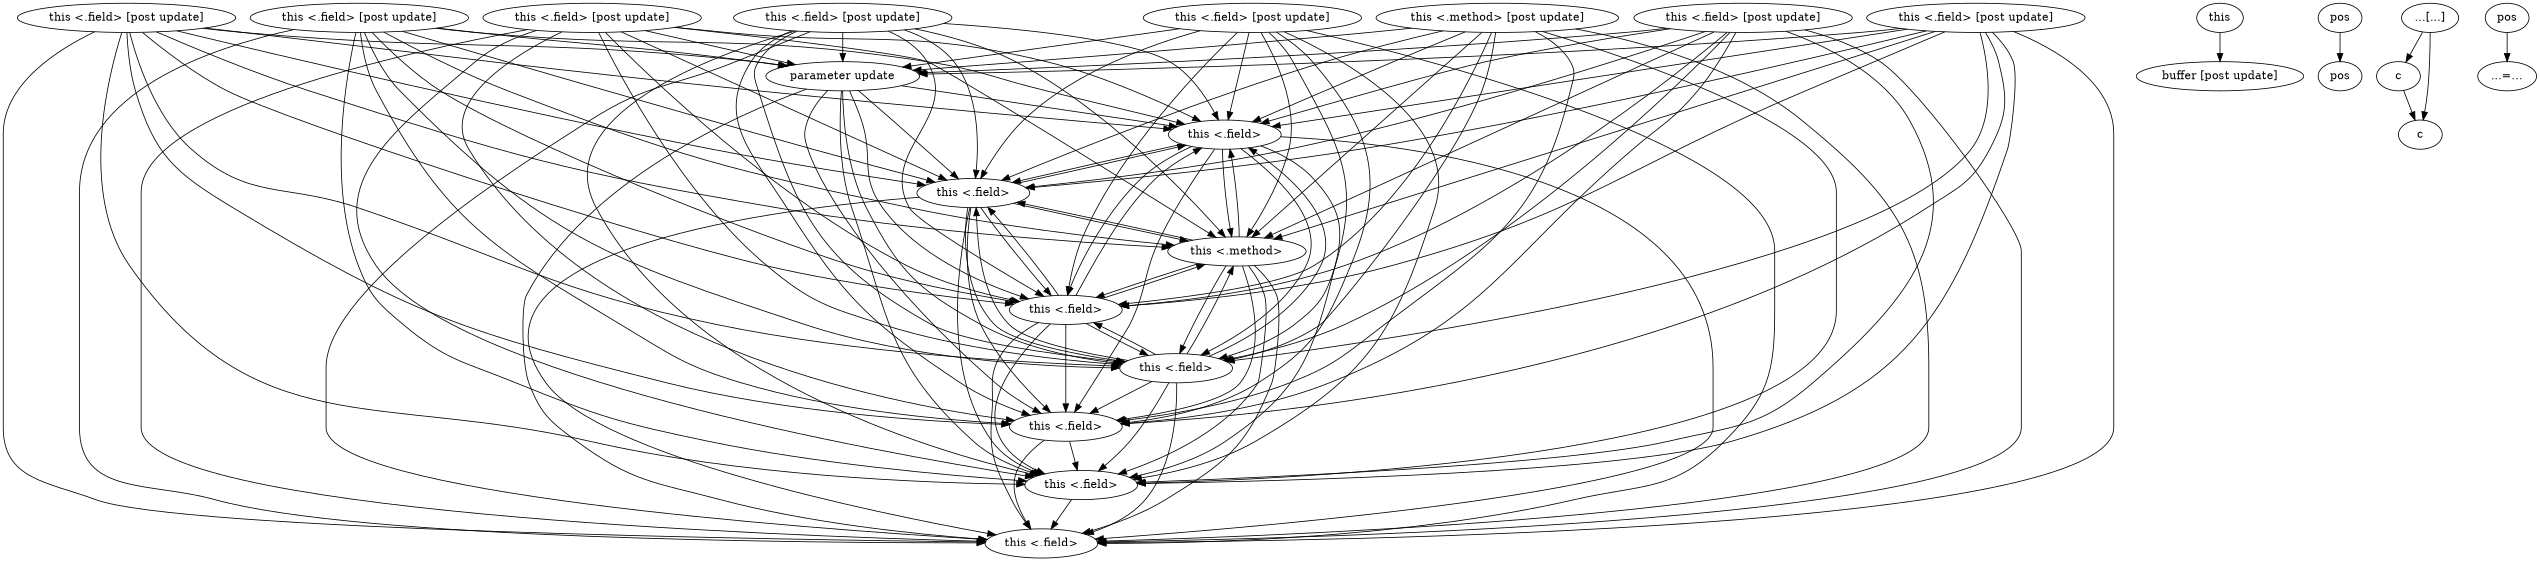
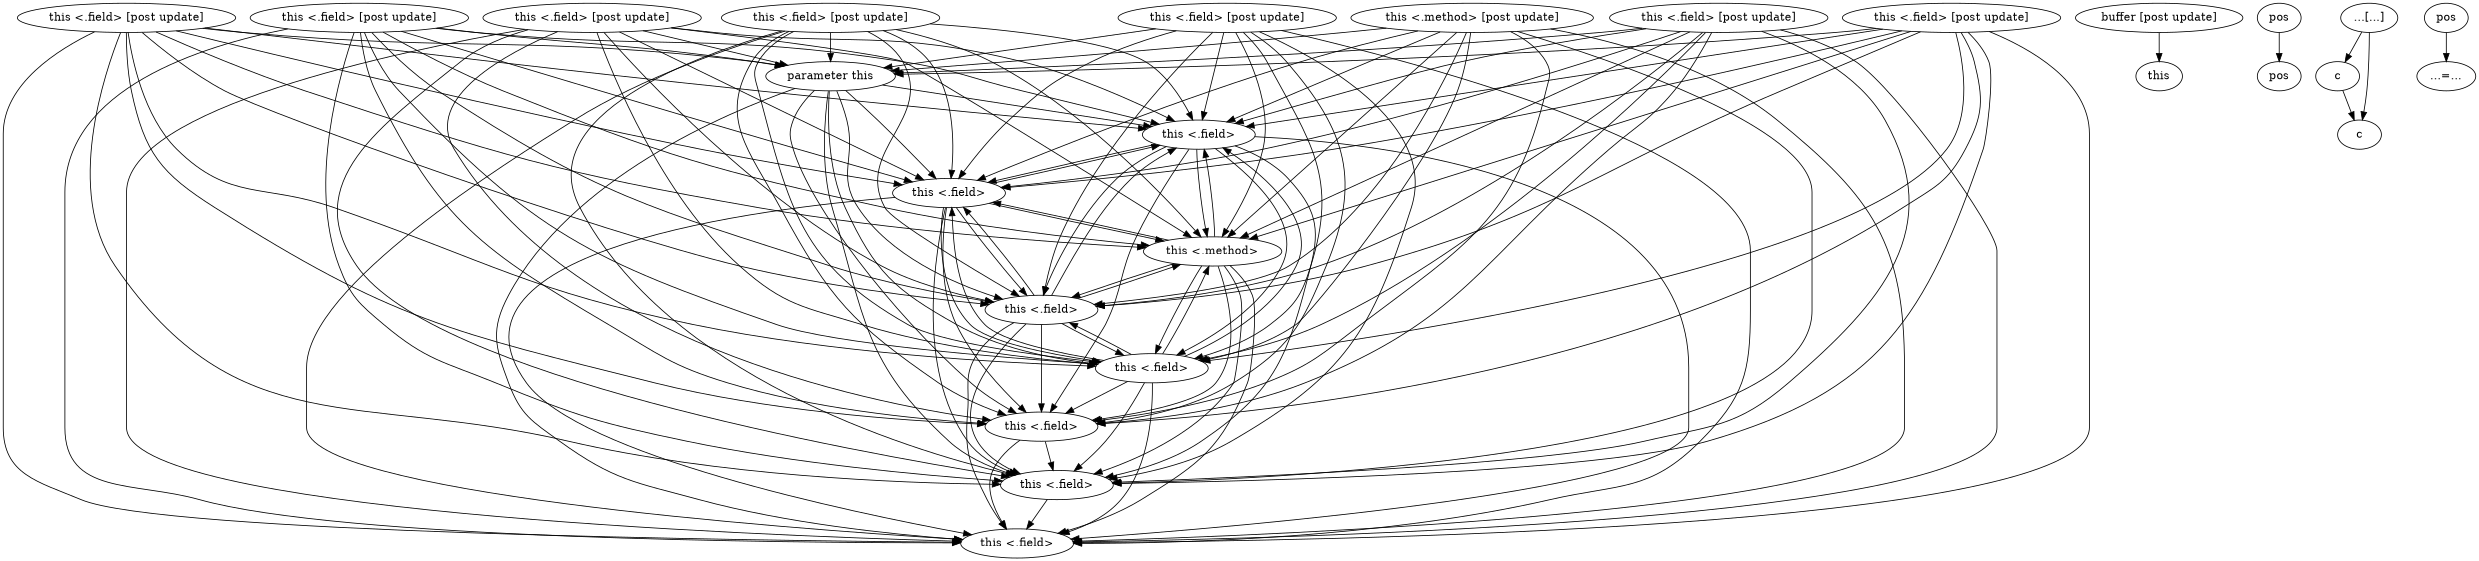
(2220, 43) -> (2159, 43)
(843, 76) -> (831, 76)
